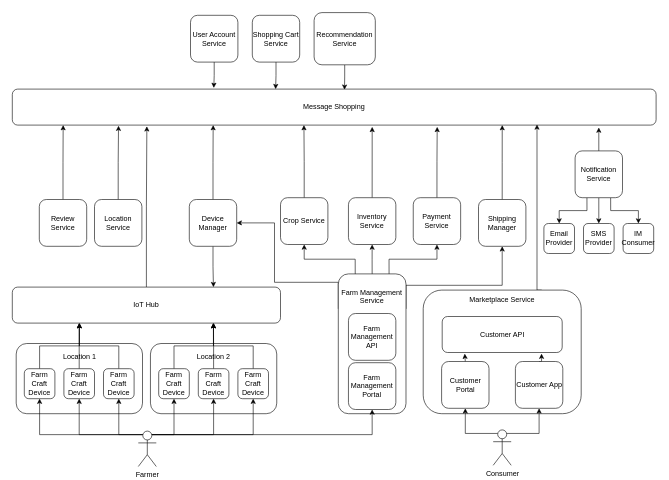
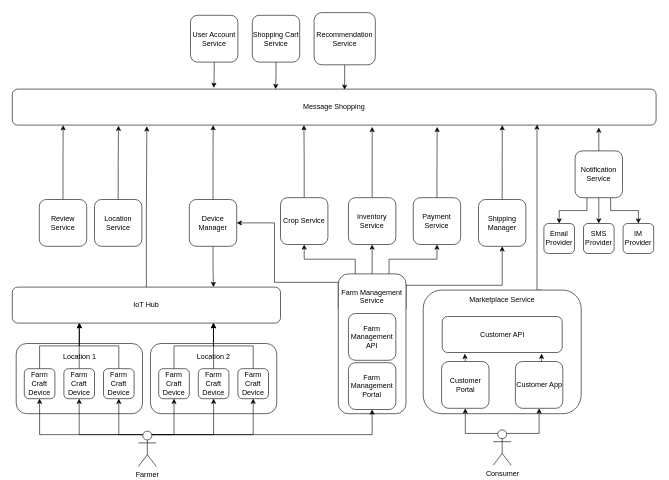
(638, 239) -> (638, 239)
